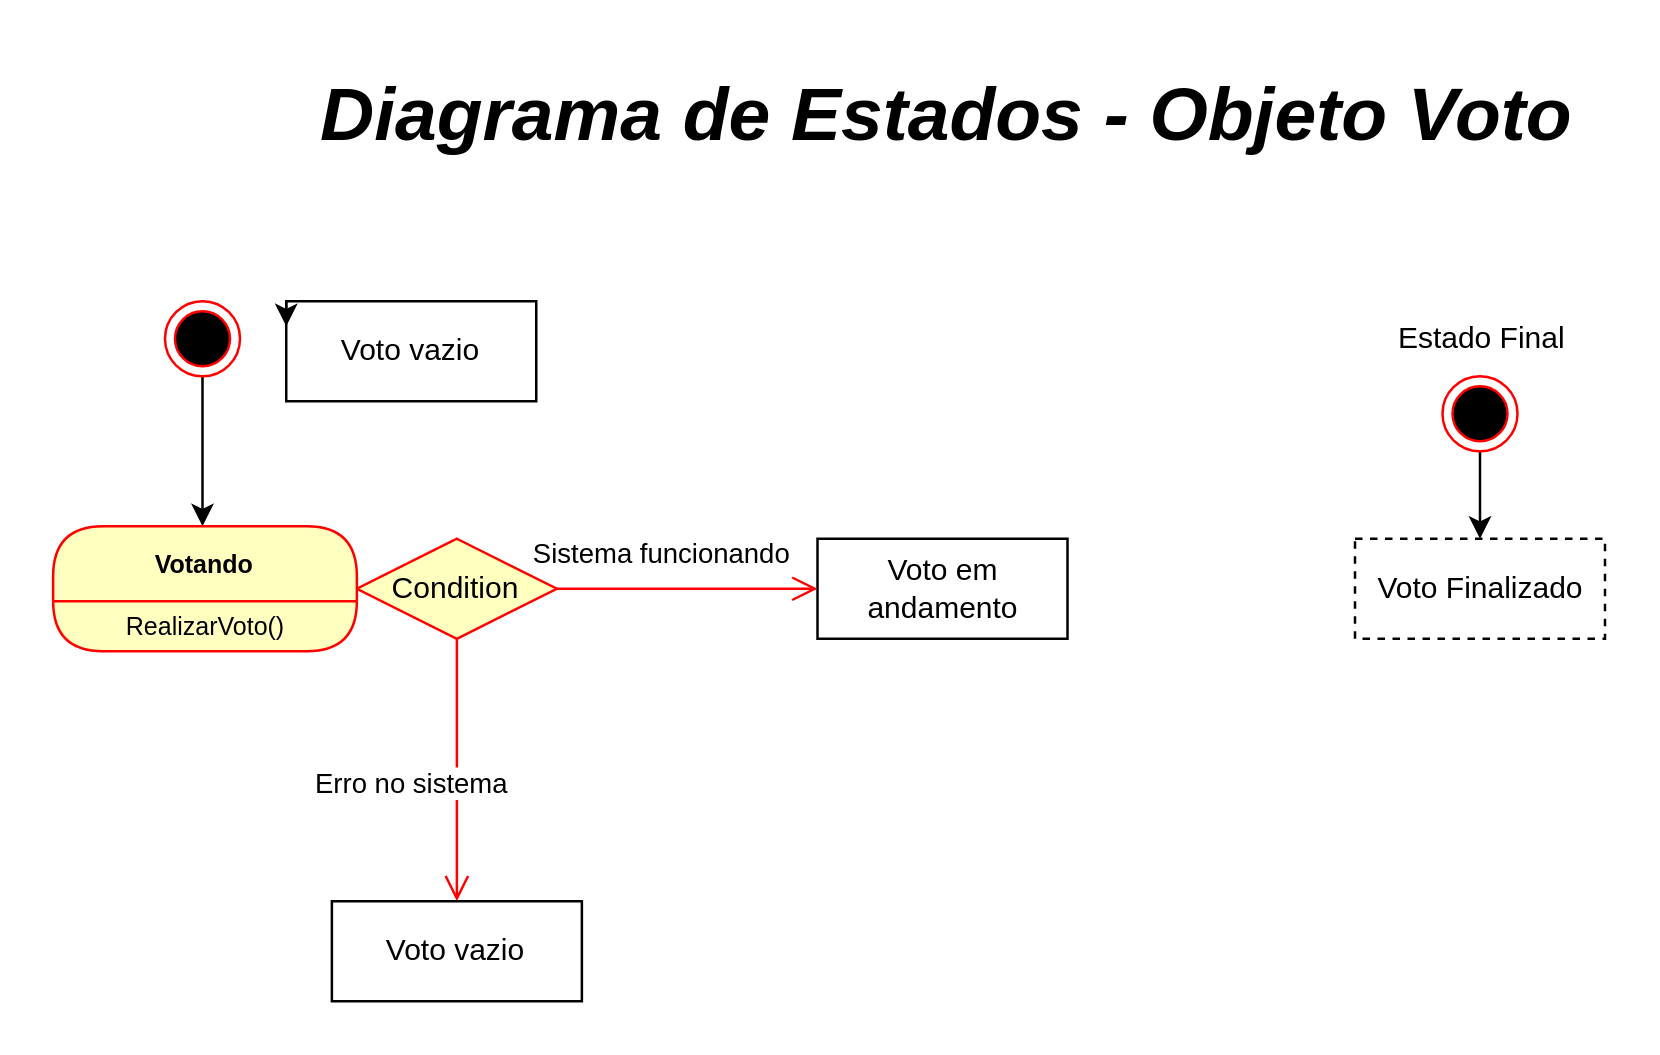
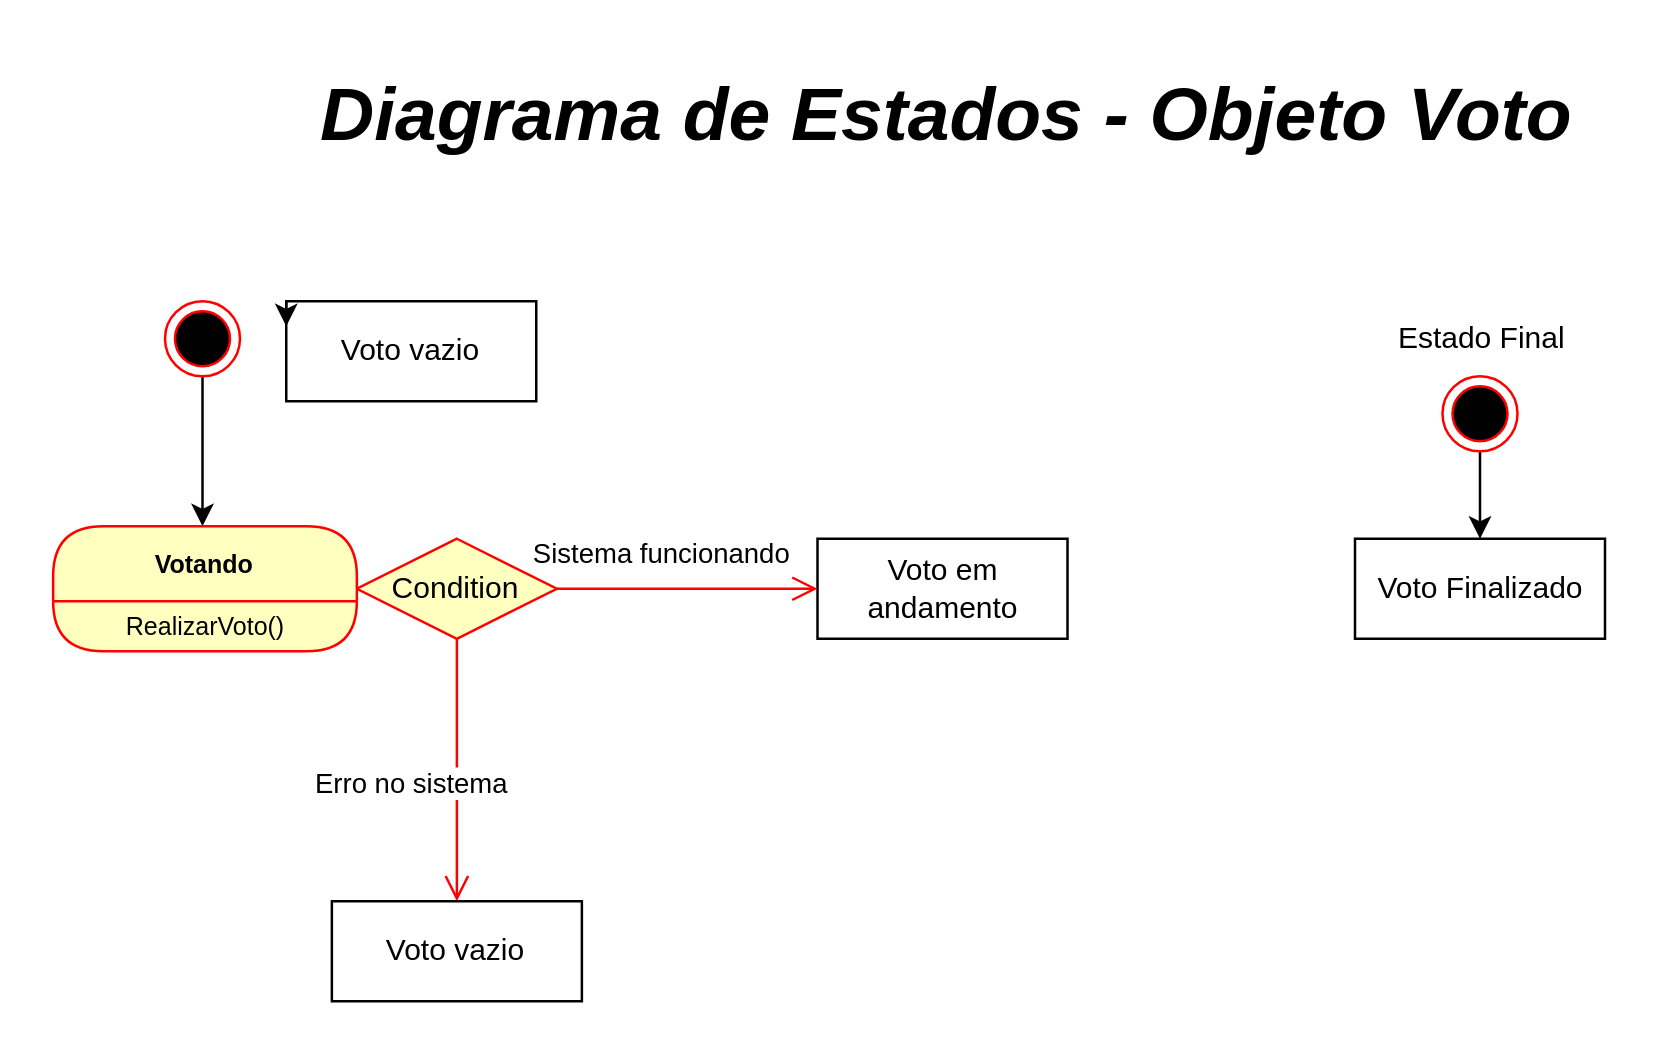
(1480, 589) -> (1480, 589)
